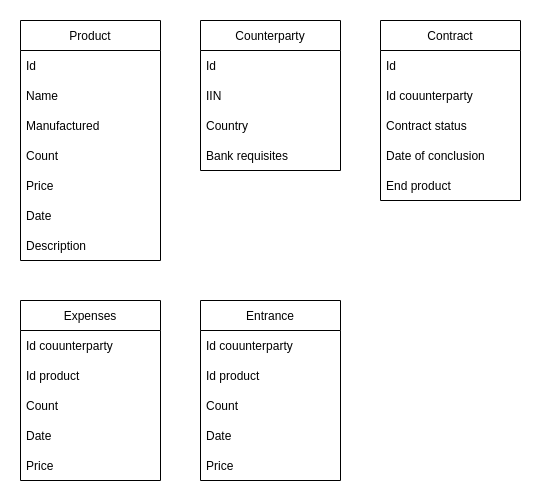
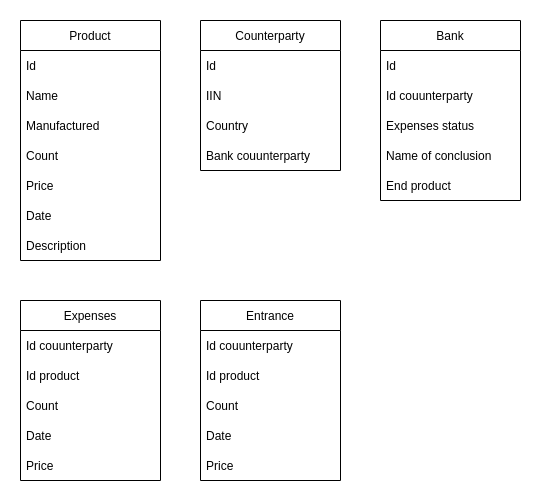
(450, 36) -> (450, 36)
(435, 126) -> (435, 126)
(252, 156) -> (265, 156)
(440, 156) -> (440, 156)
